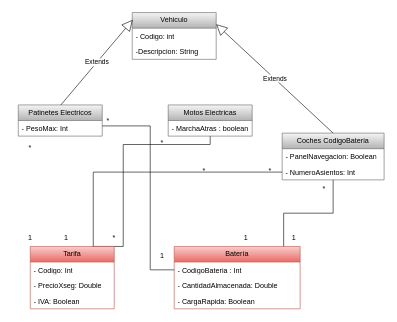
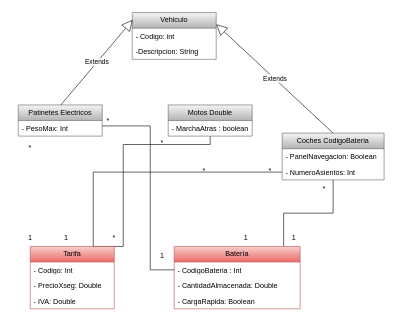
(210, 113) -> (210, 113)
(58, 302) -> (56, 302)
